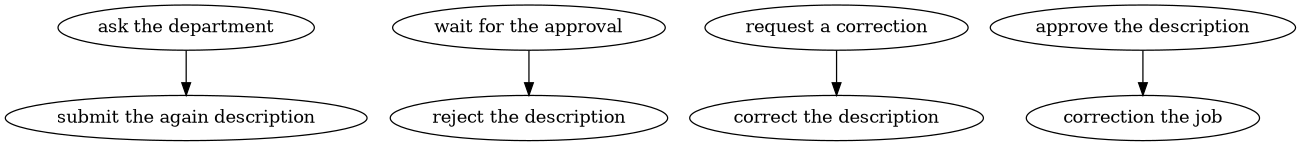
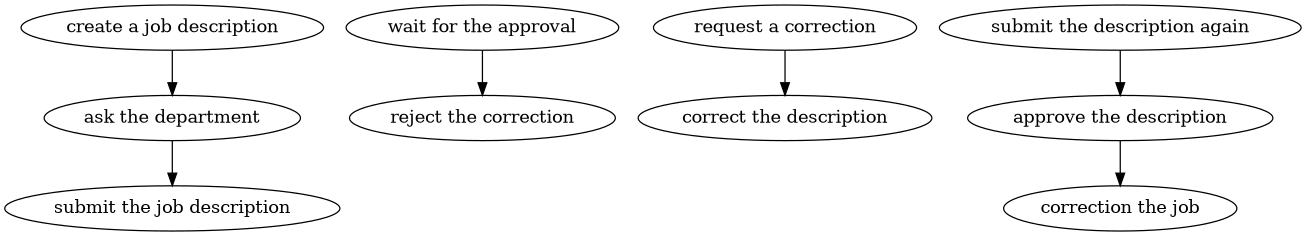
none -> (172, 28)
none -> (1120, 28)
(186, 118) -> (172, 208)
(529, 118) -> (482, 118)
